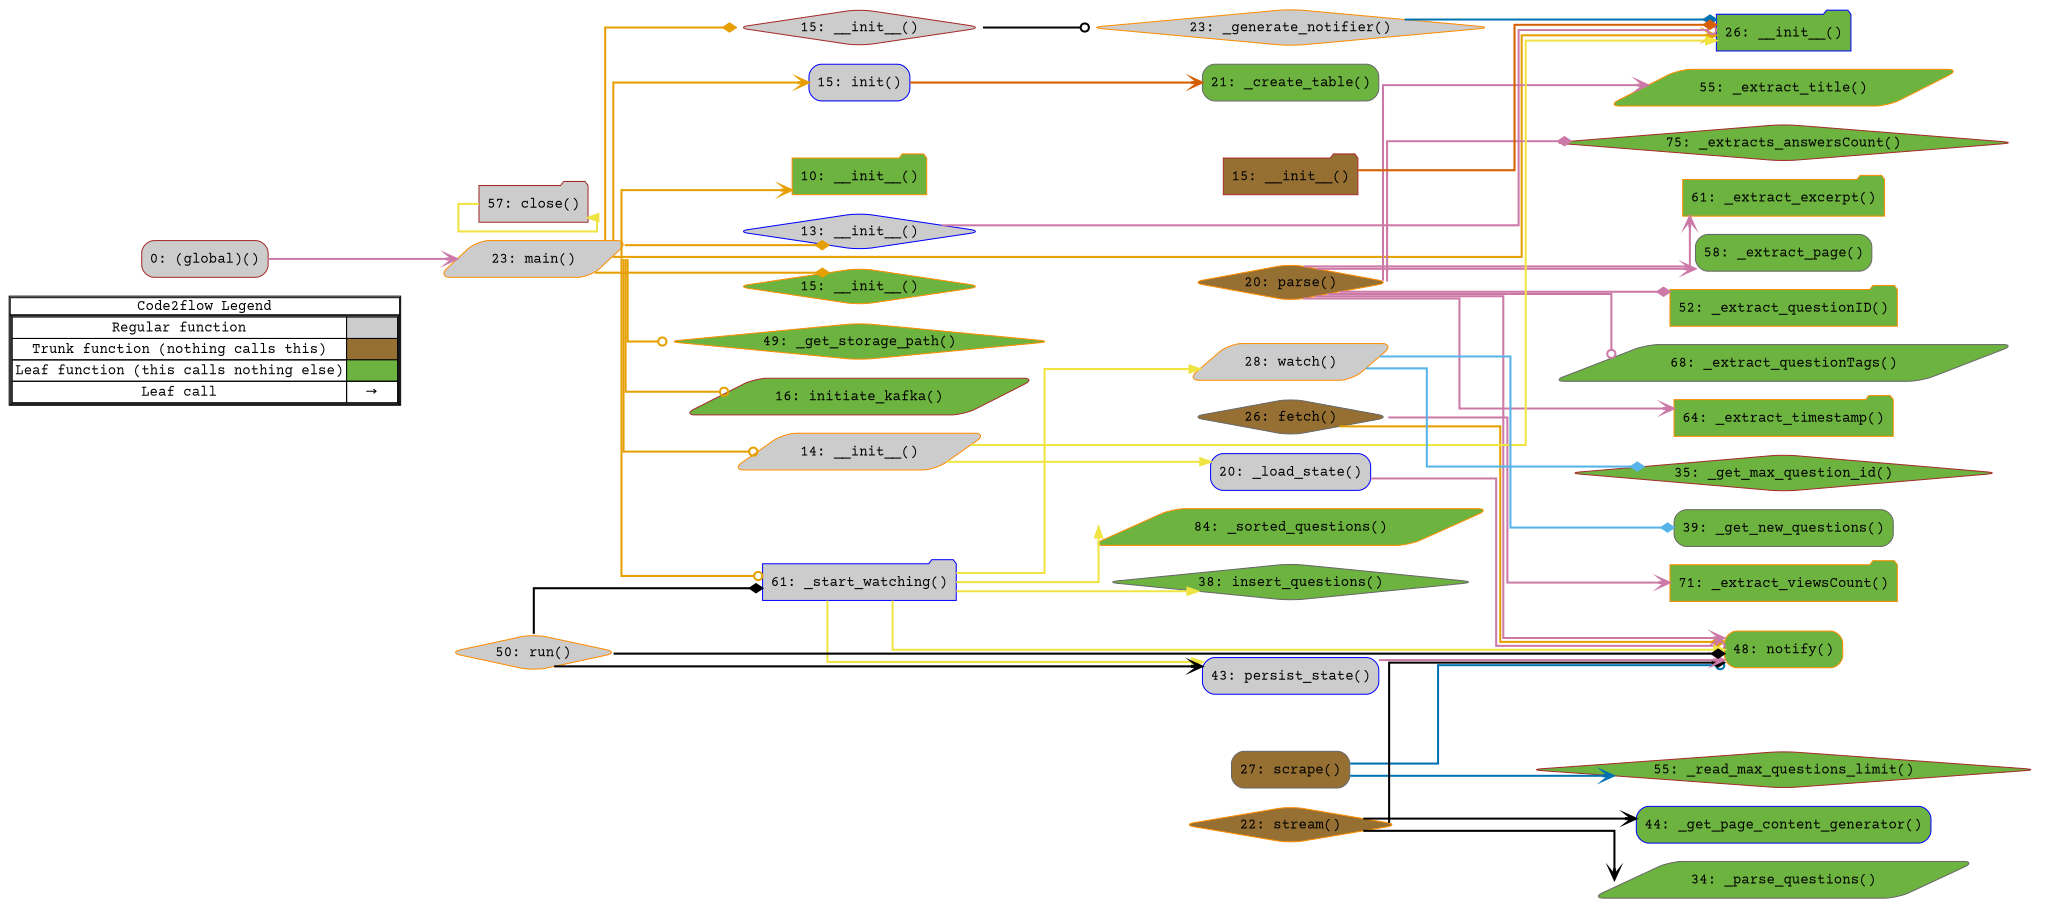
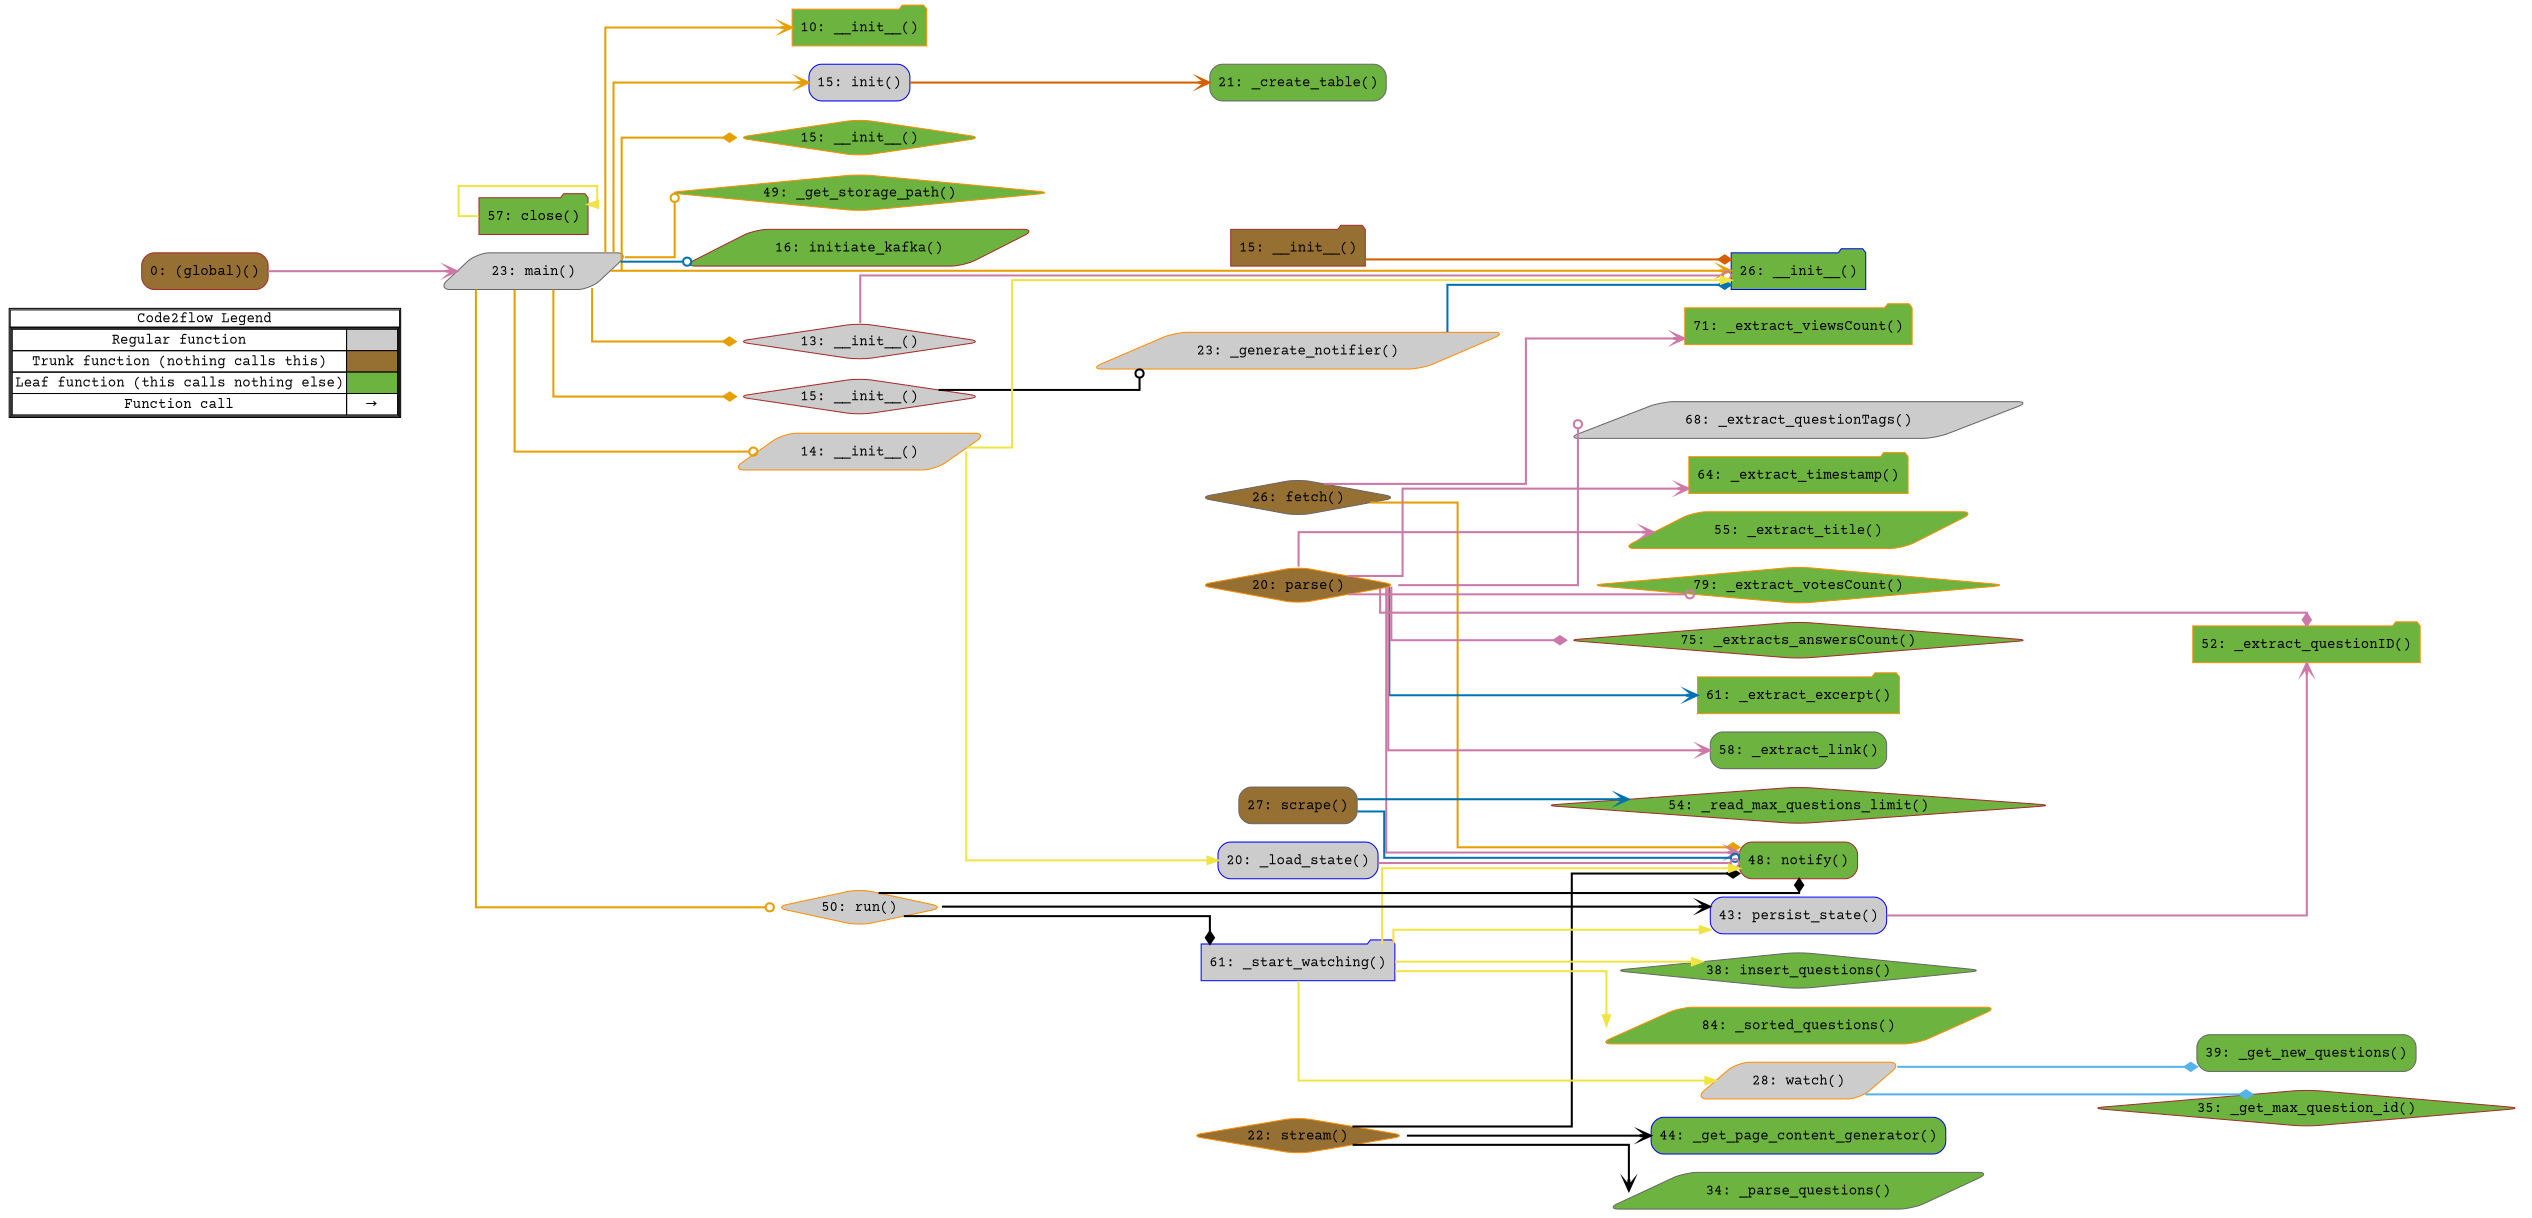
(1291, 28) -> (1298, 351)
(534, 204) -> (534, 216)
(859, 231) -> (859, 342)
(1784, 253) -> (1798, 750)
(205, 259) -> (205, 271)
(534, 259) -> (534, 271)
(1517, 266) -> (1484, 695)
(1784, 363) -> (1798, 420)
(179, 391) -> (179, 404)
(635, 392) -> (652, 262)
(621, 484) -> (476, 743)
none -> (1798, 585)
(1784, 649) -> (1798, 860)
(1546, 660) -> (2218, 915)
(1784, 770) -> (1798, 805)
